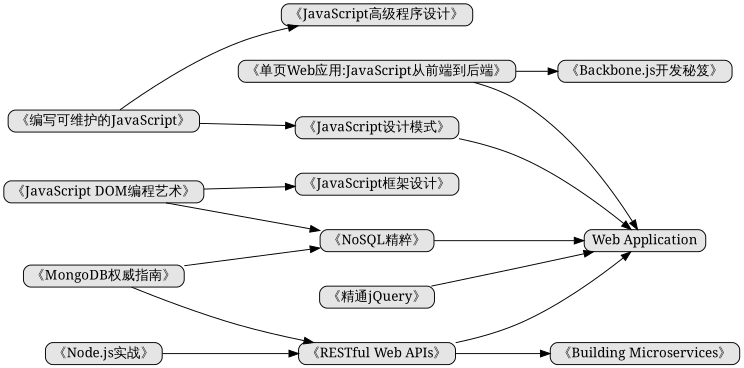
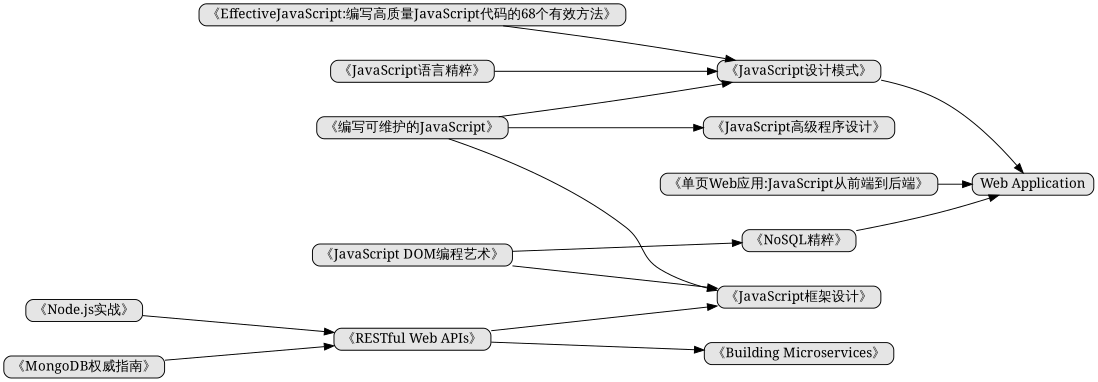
none -> (412, 15)
none -> (412, 71)
(645, 71) -> none
none -> (587, 201)
(247, 257) -> none
(377, 297) -> none
(545, 311) -> (599, 319)
